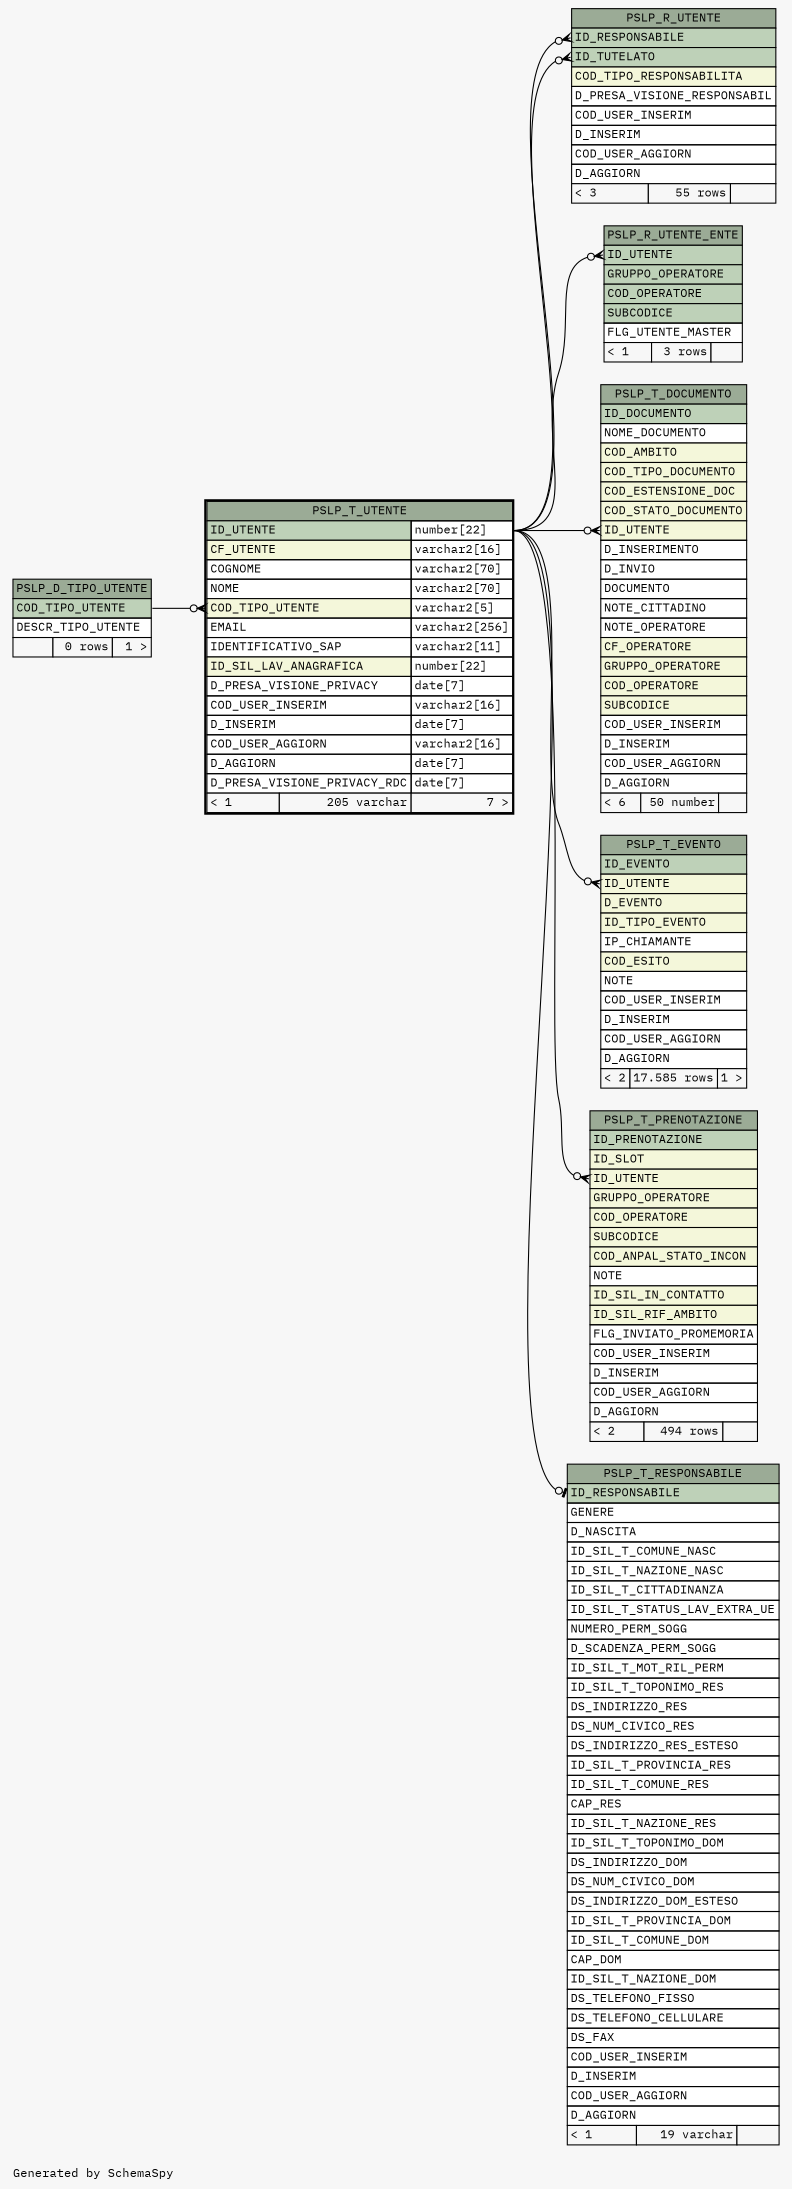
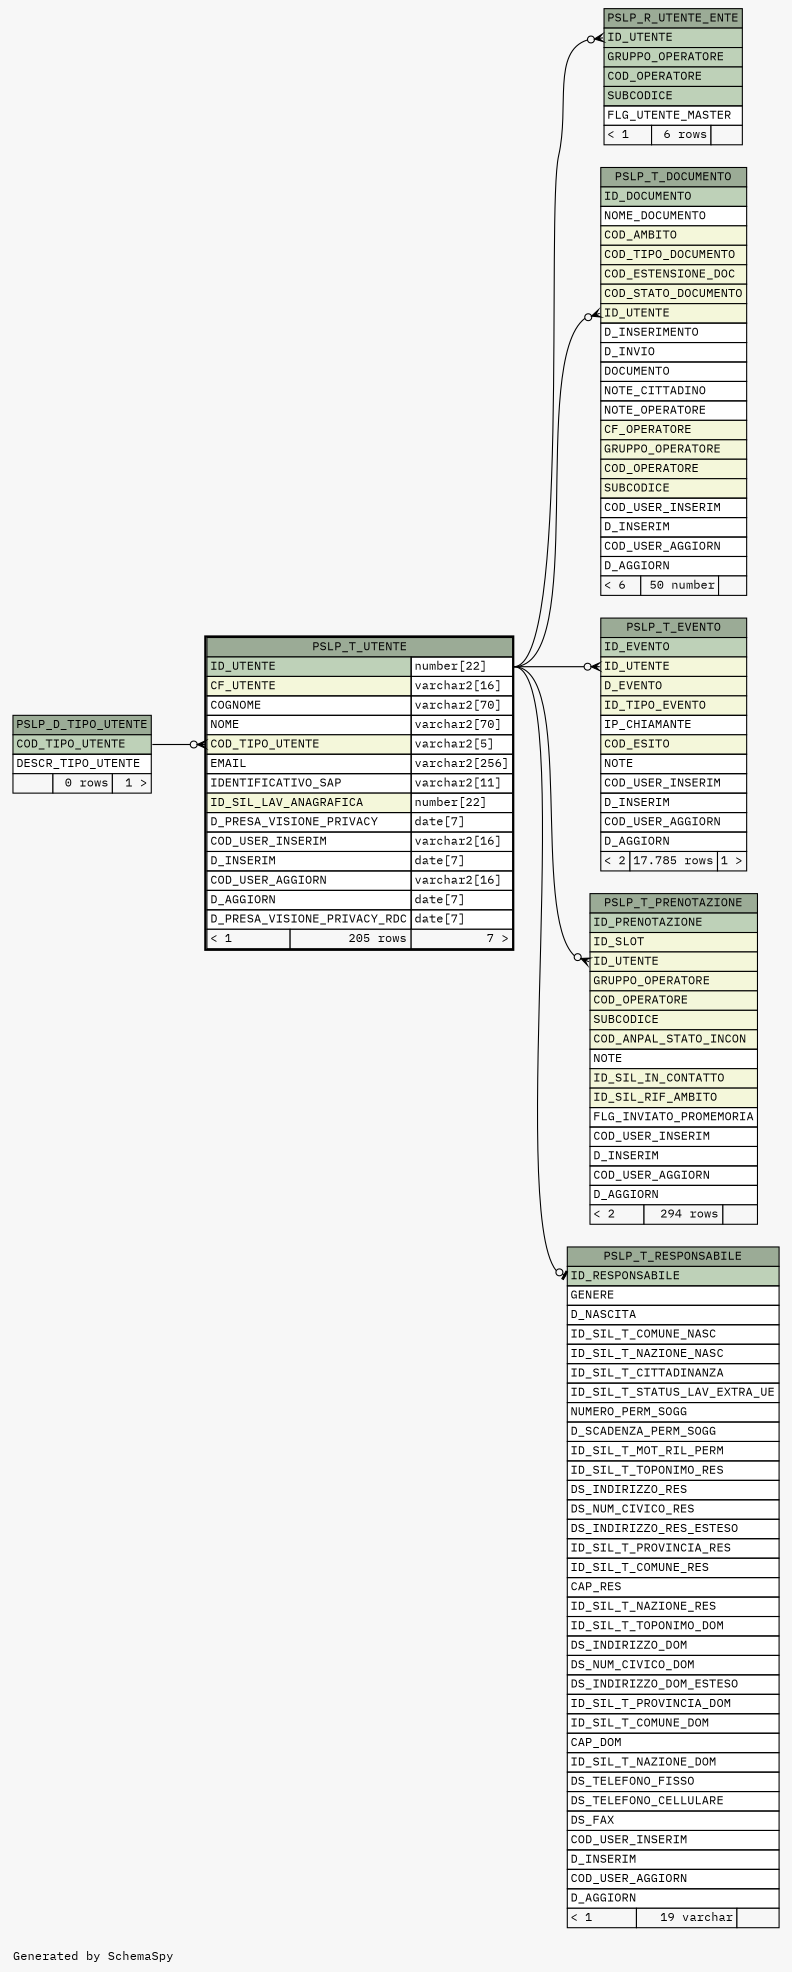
(673, 106) -> none
(686, 352) -> (686, 135)
(367, 802) -> (378, 938)
(674, 1078) -> (674, 861)
(690, 1431) -> (690, 1214)
